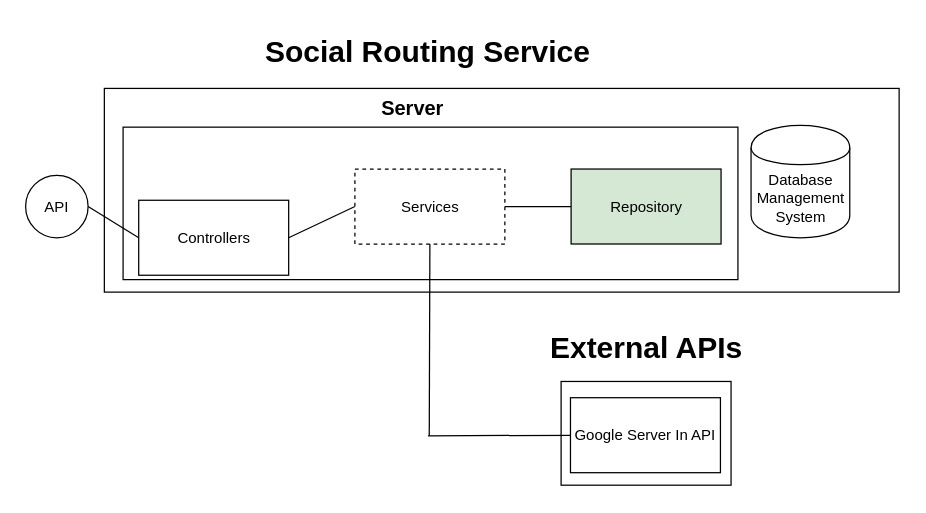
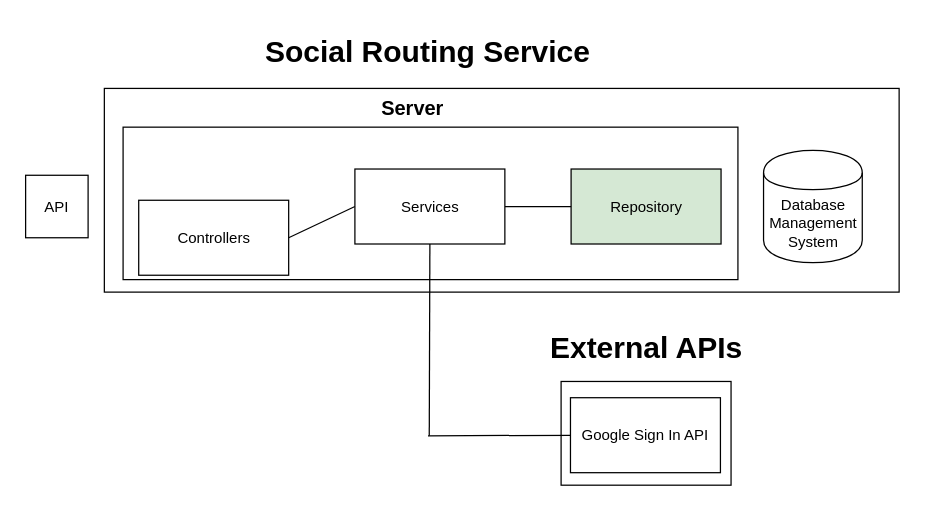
(801, 181) -> (813, 206)
(57, 206) -> (57, 206)
(430, 206) -> (430, 206)
(114, 222) -> none
(646, 436) -> (646, 436)
